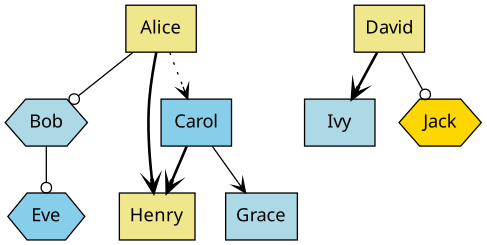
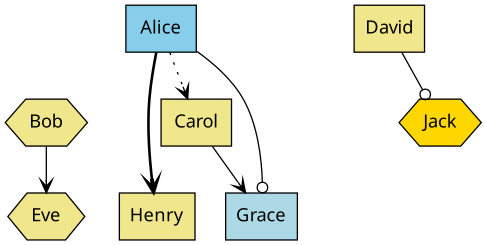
(161, 29) -> (161, 29)
(106, 74) -> (247, 108)
(46, 123) -> (46, 123)
(196, 123) -> (196, 123)
(340, 123) -> none
(46, 164) -> (46, 164)
(179, 164) -> none
(46, 216) -> (46, 216)
